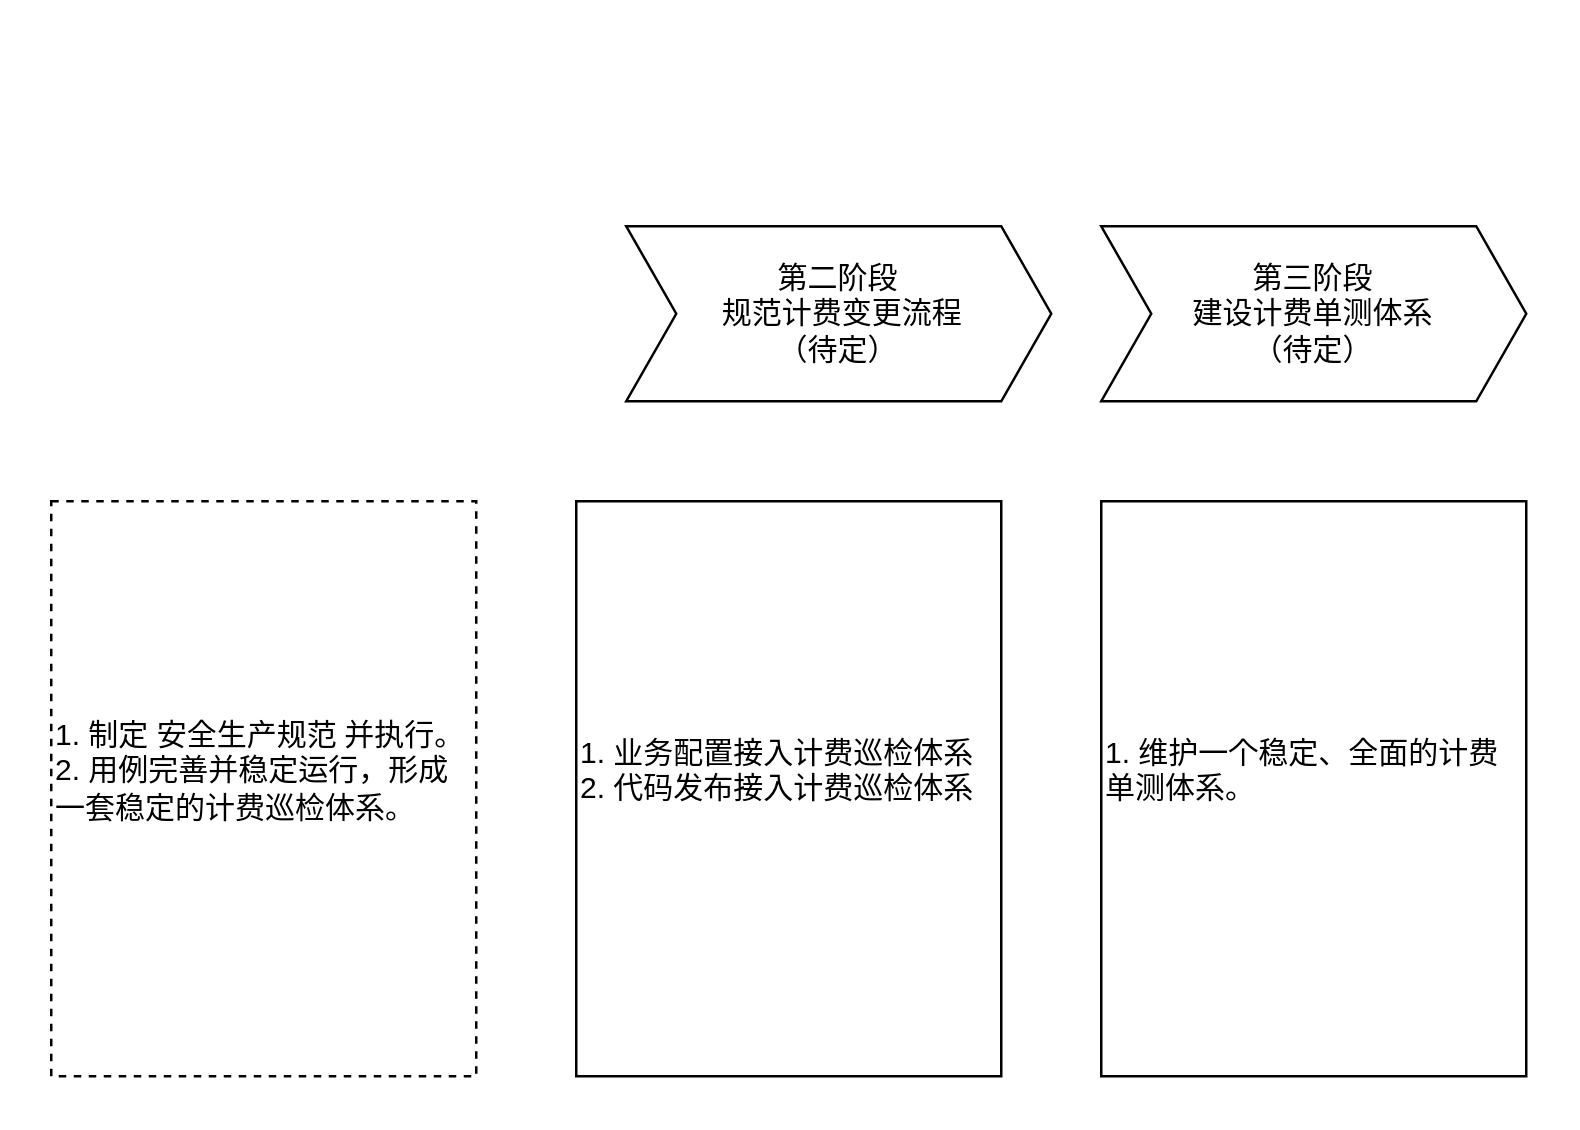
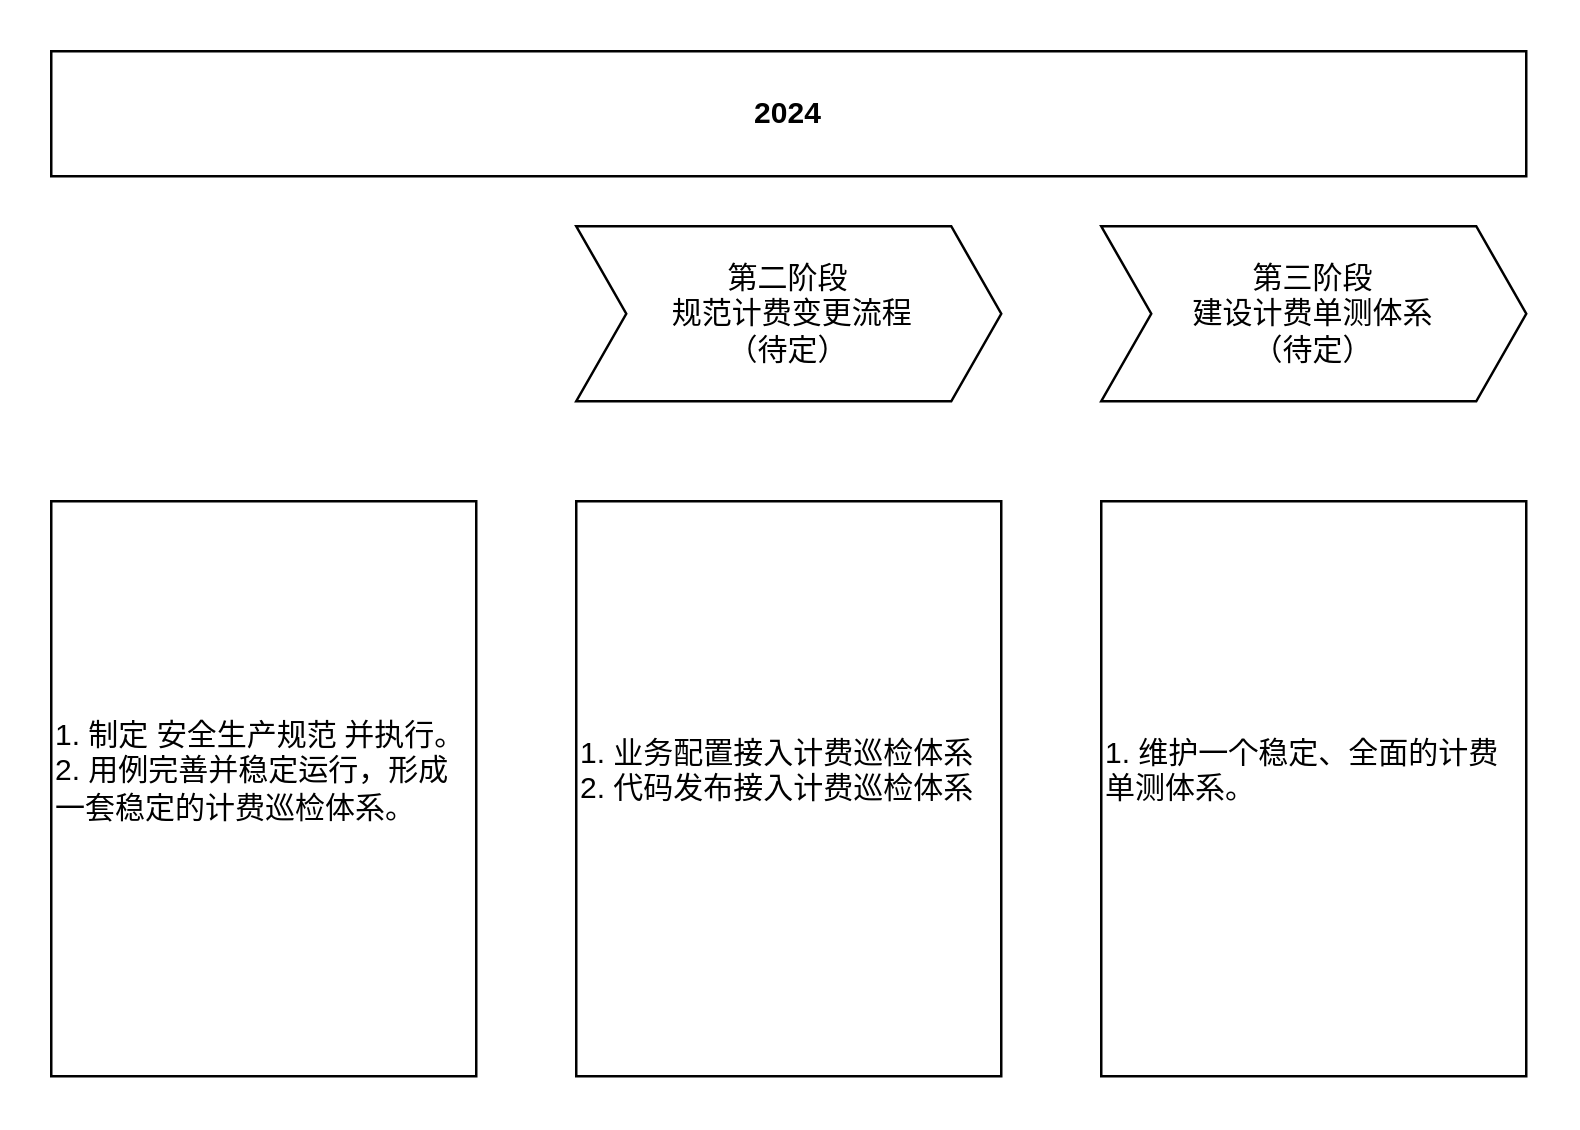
none -> (789, 114)
(839, 314) -> (789, 314)
(264, 789) -> (264, 789)
